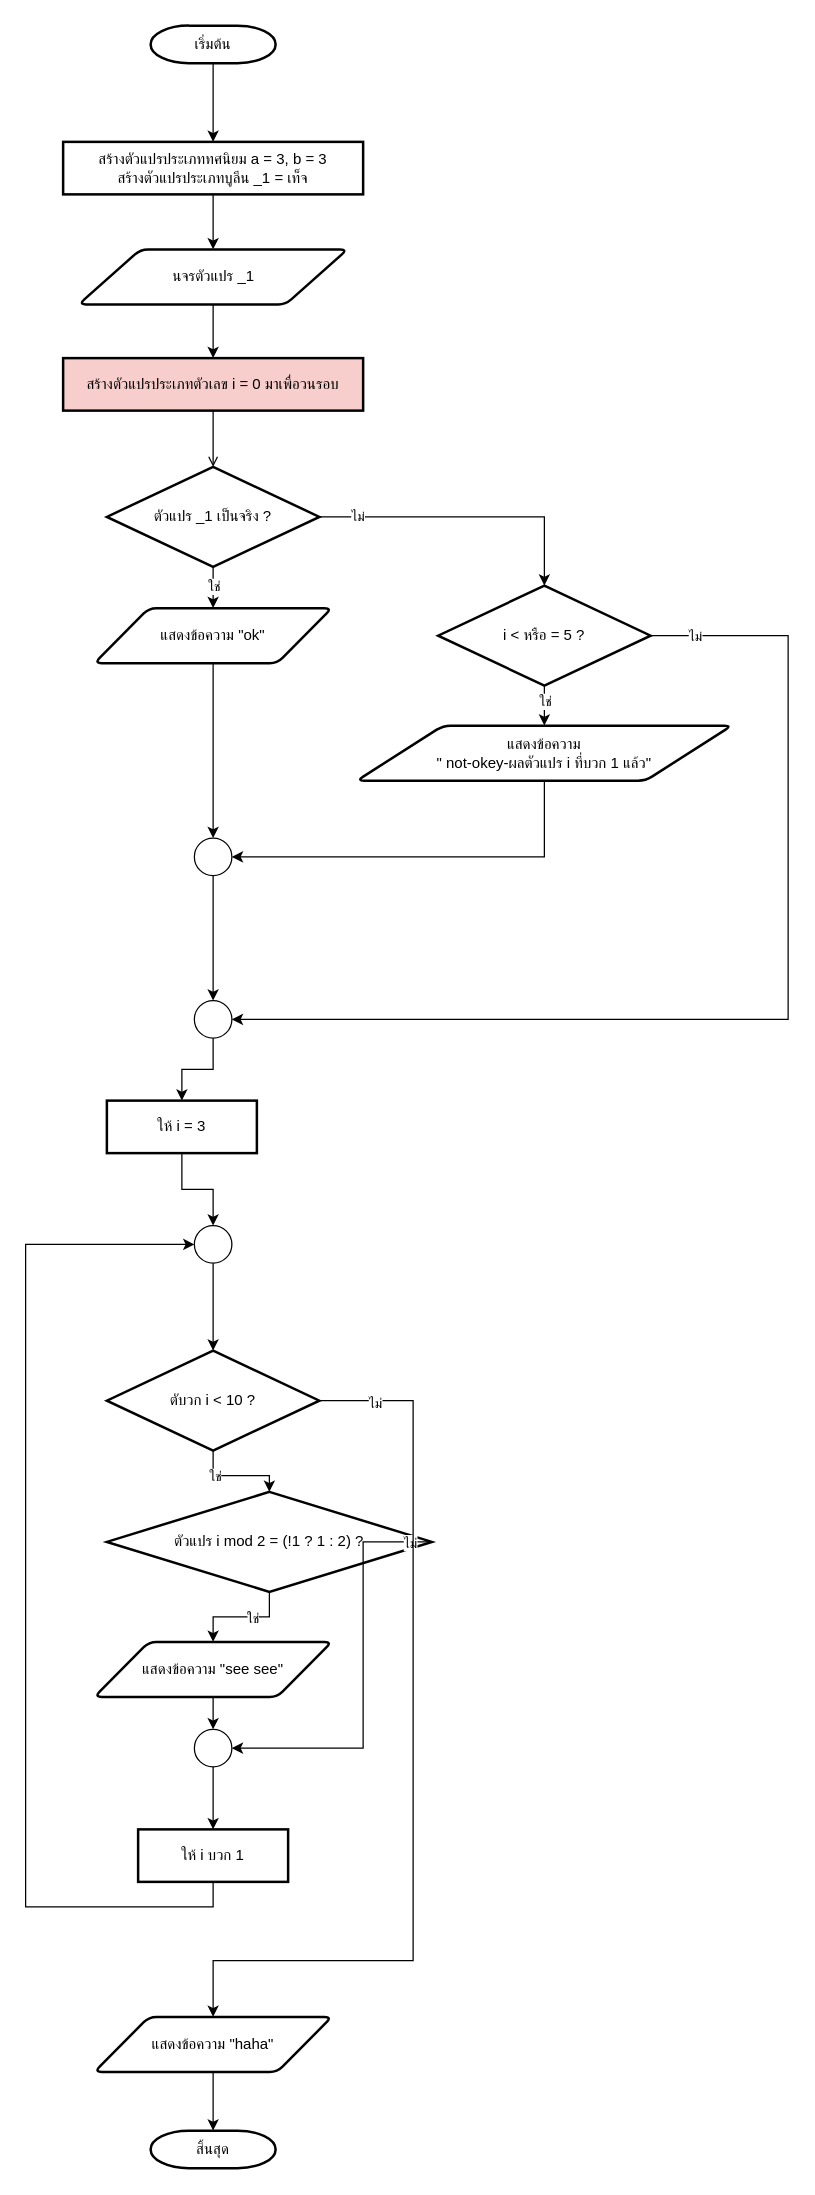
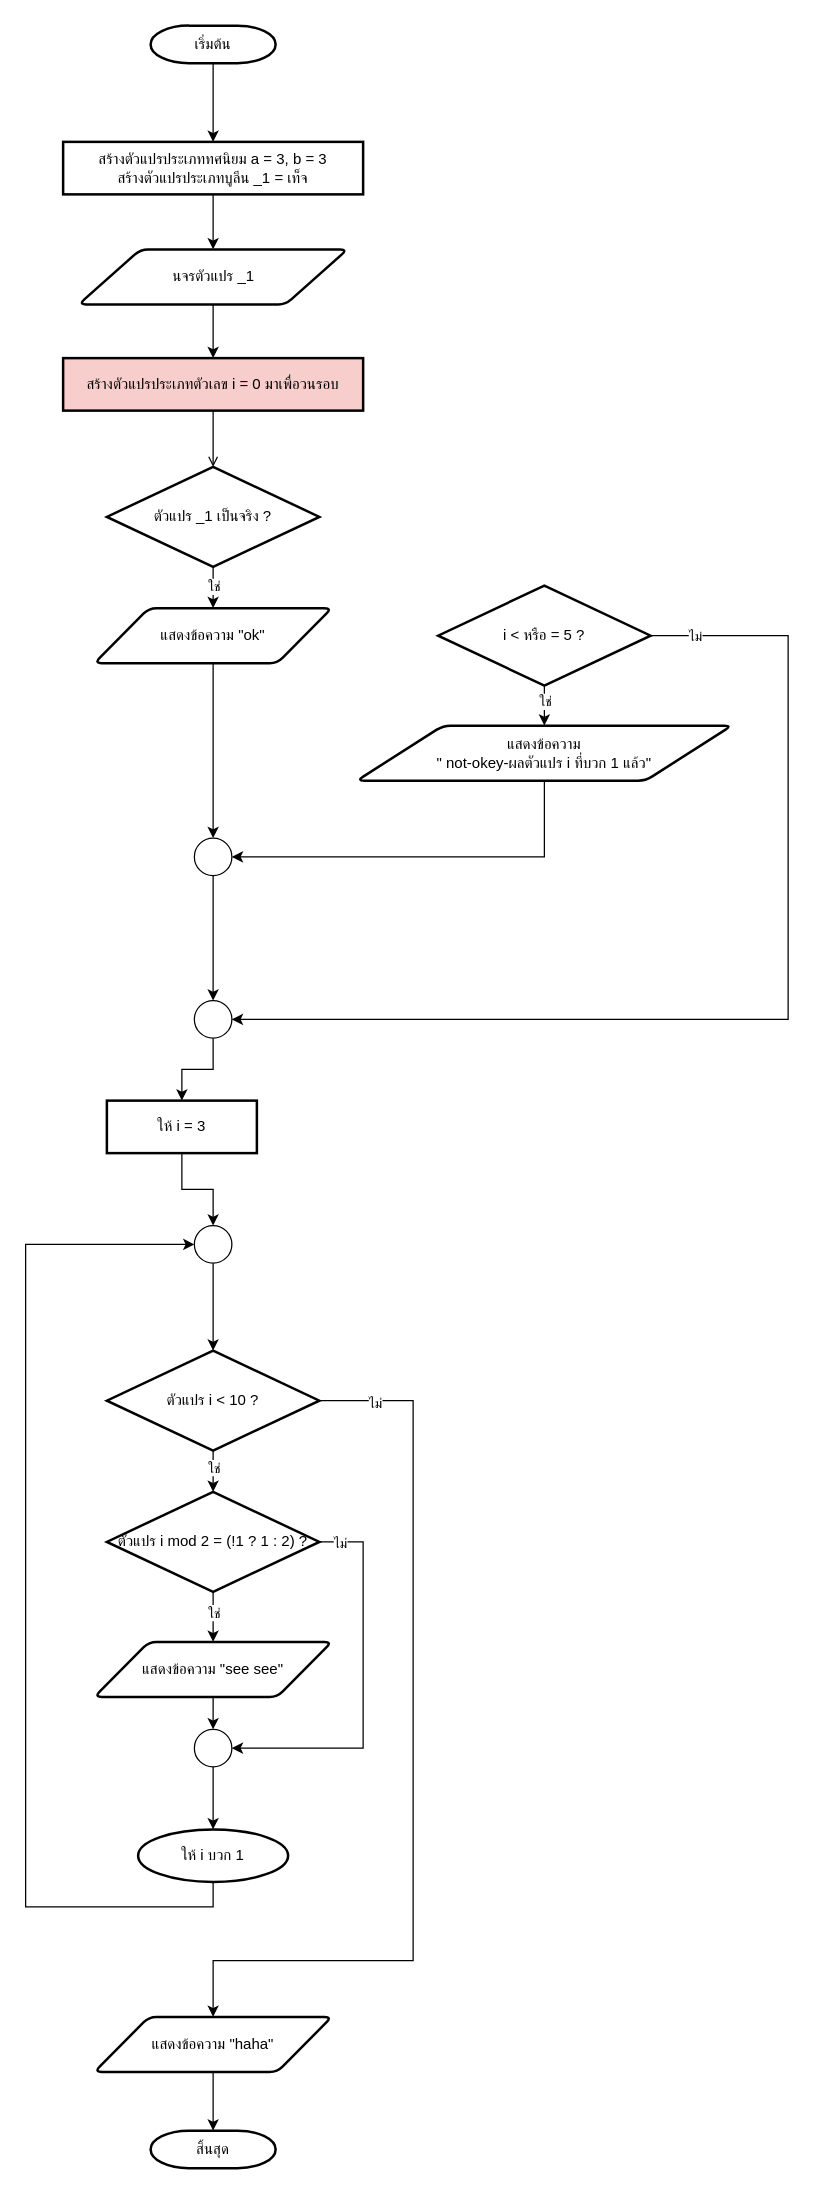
(462, 517) -> none
(213, 1401) -> (213, 1401)
(269, 1542) -> (213, 1542)
(213, 1856) -> (213, 1856)
